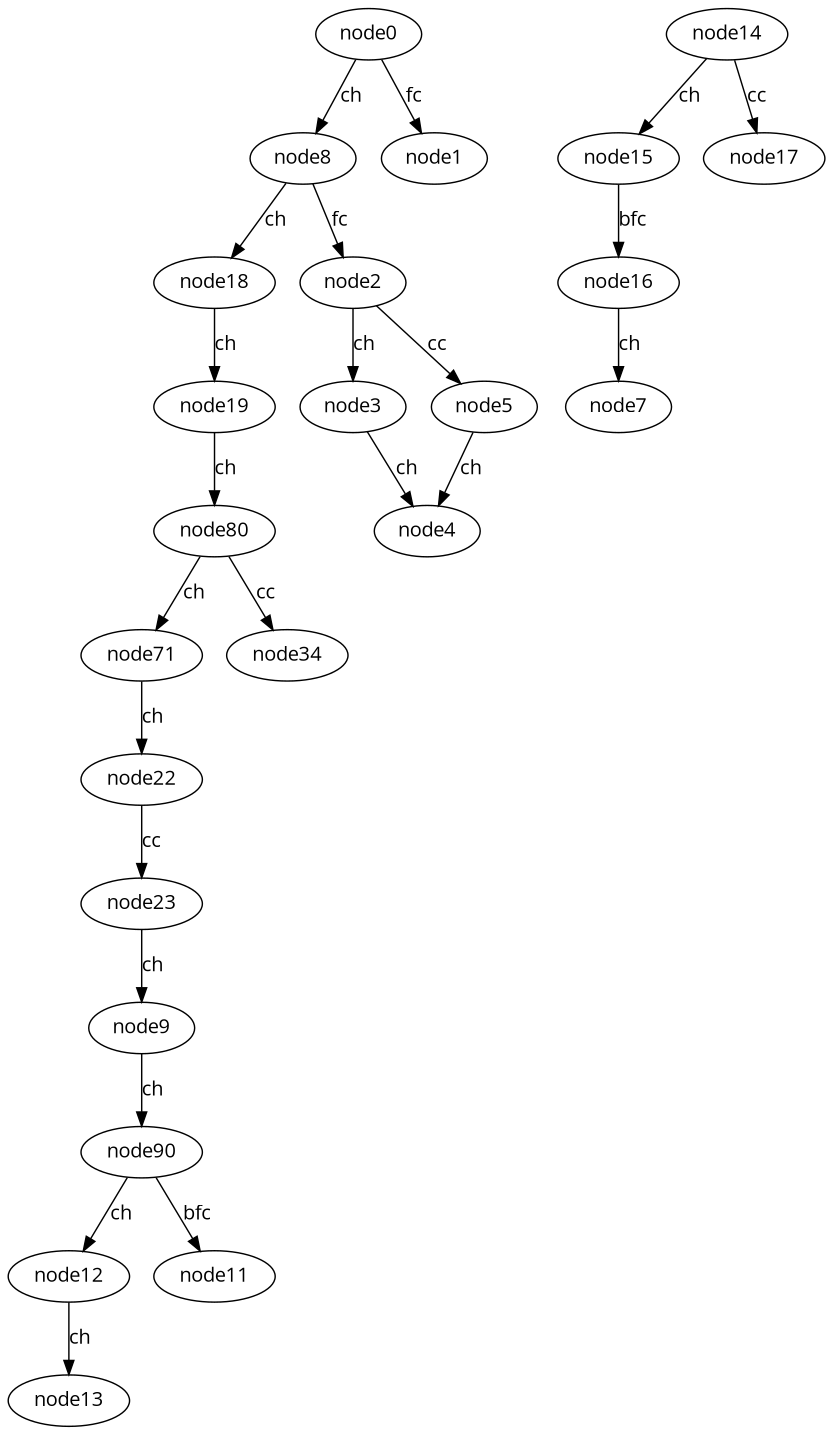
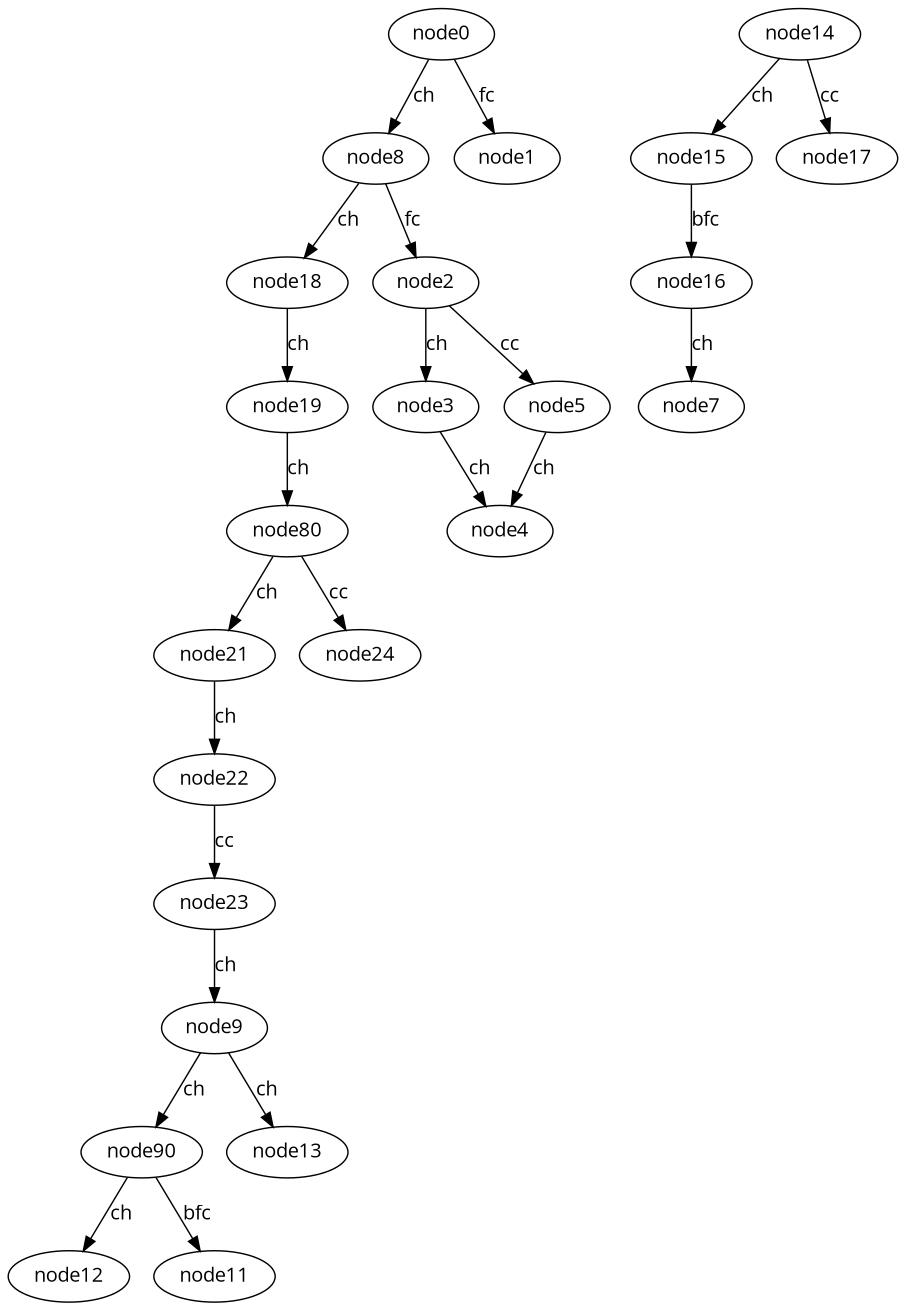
(142, 655) -> (215, 655)
(287, 655) -> (360, 655)
(69, 1331) -> (247, 1084)
